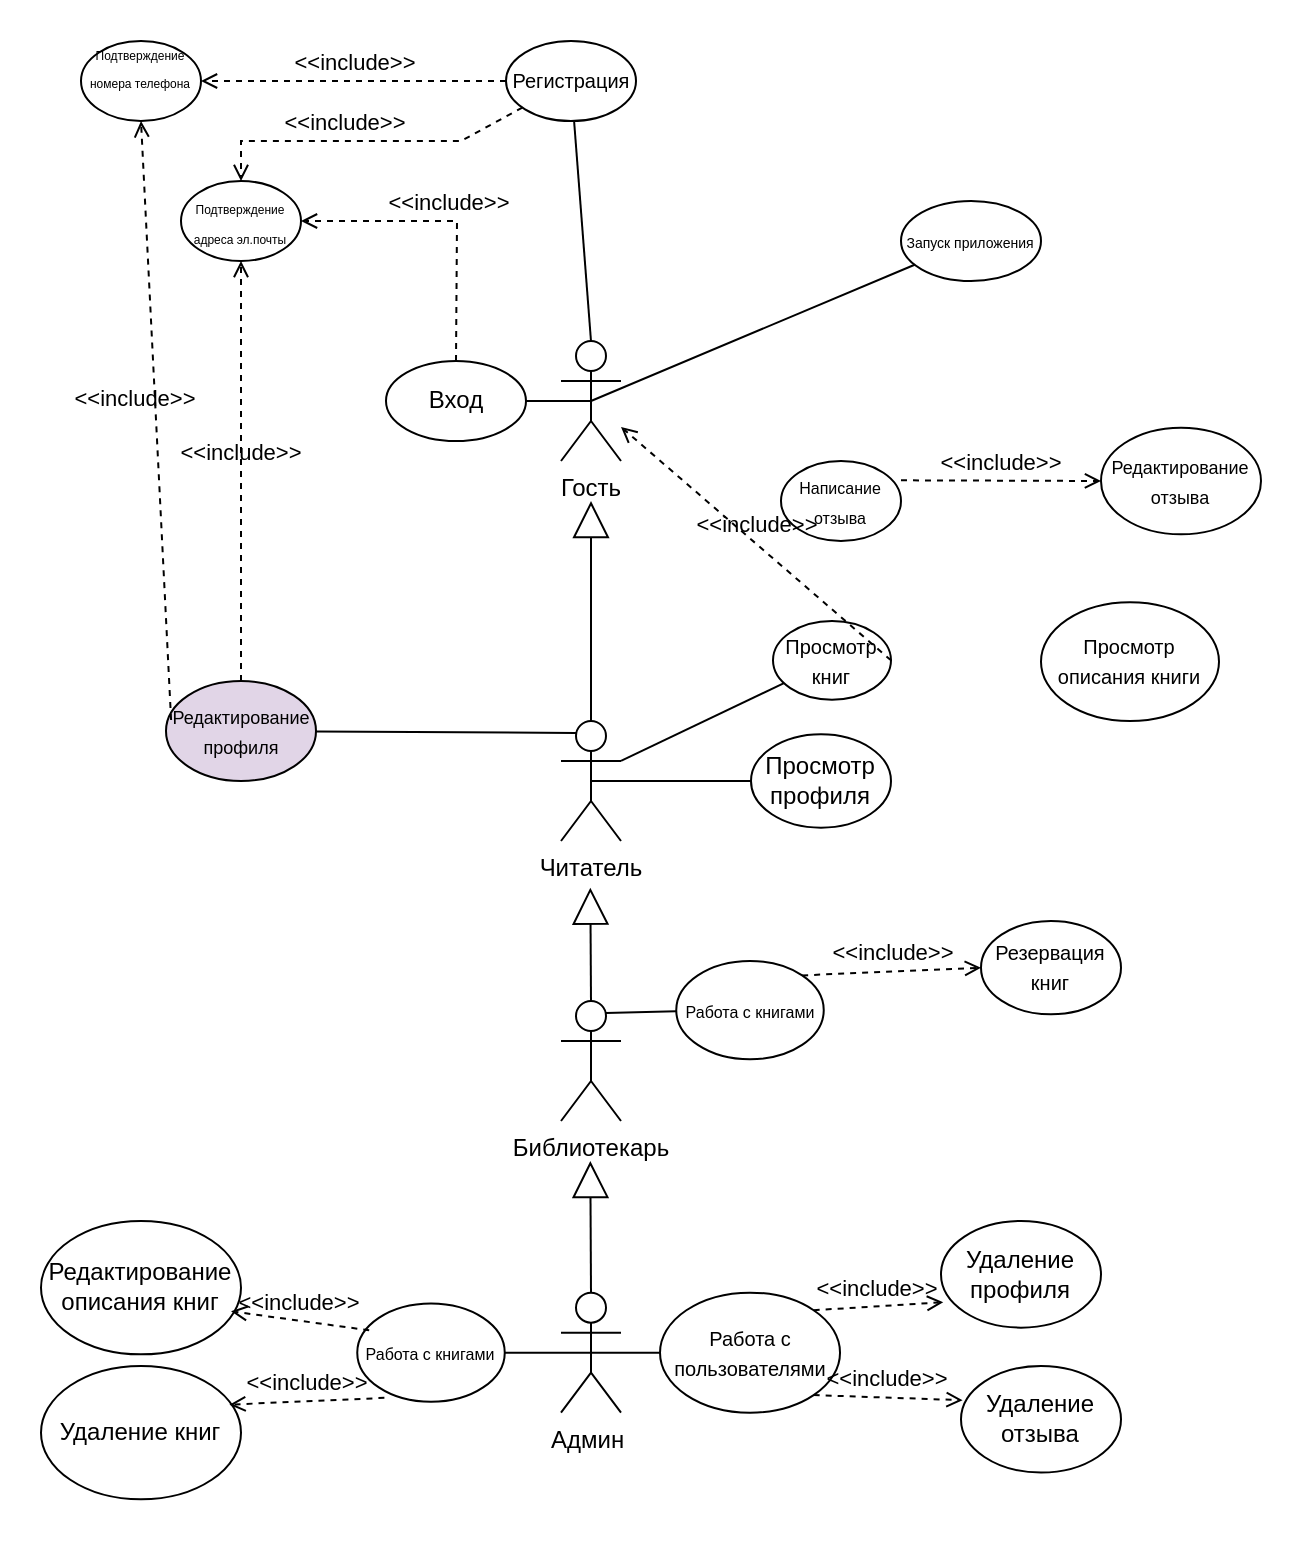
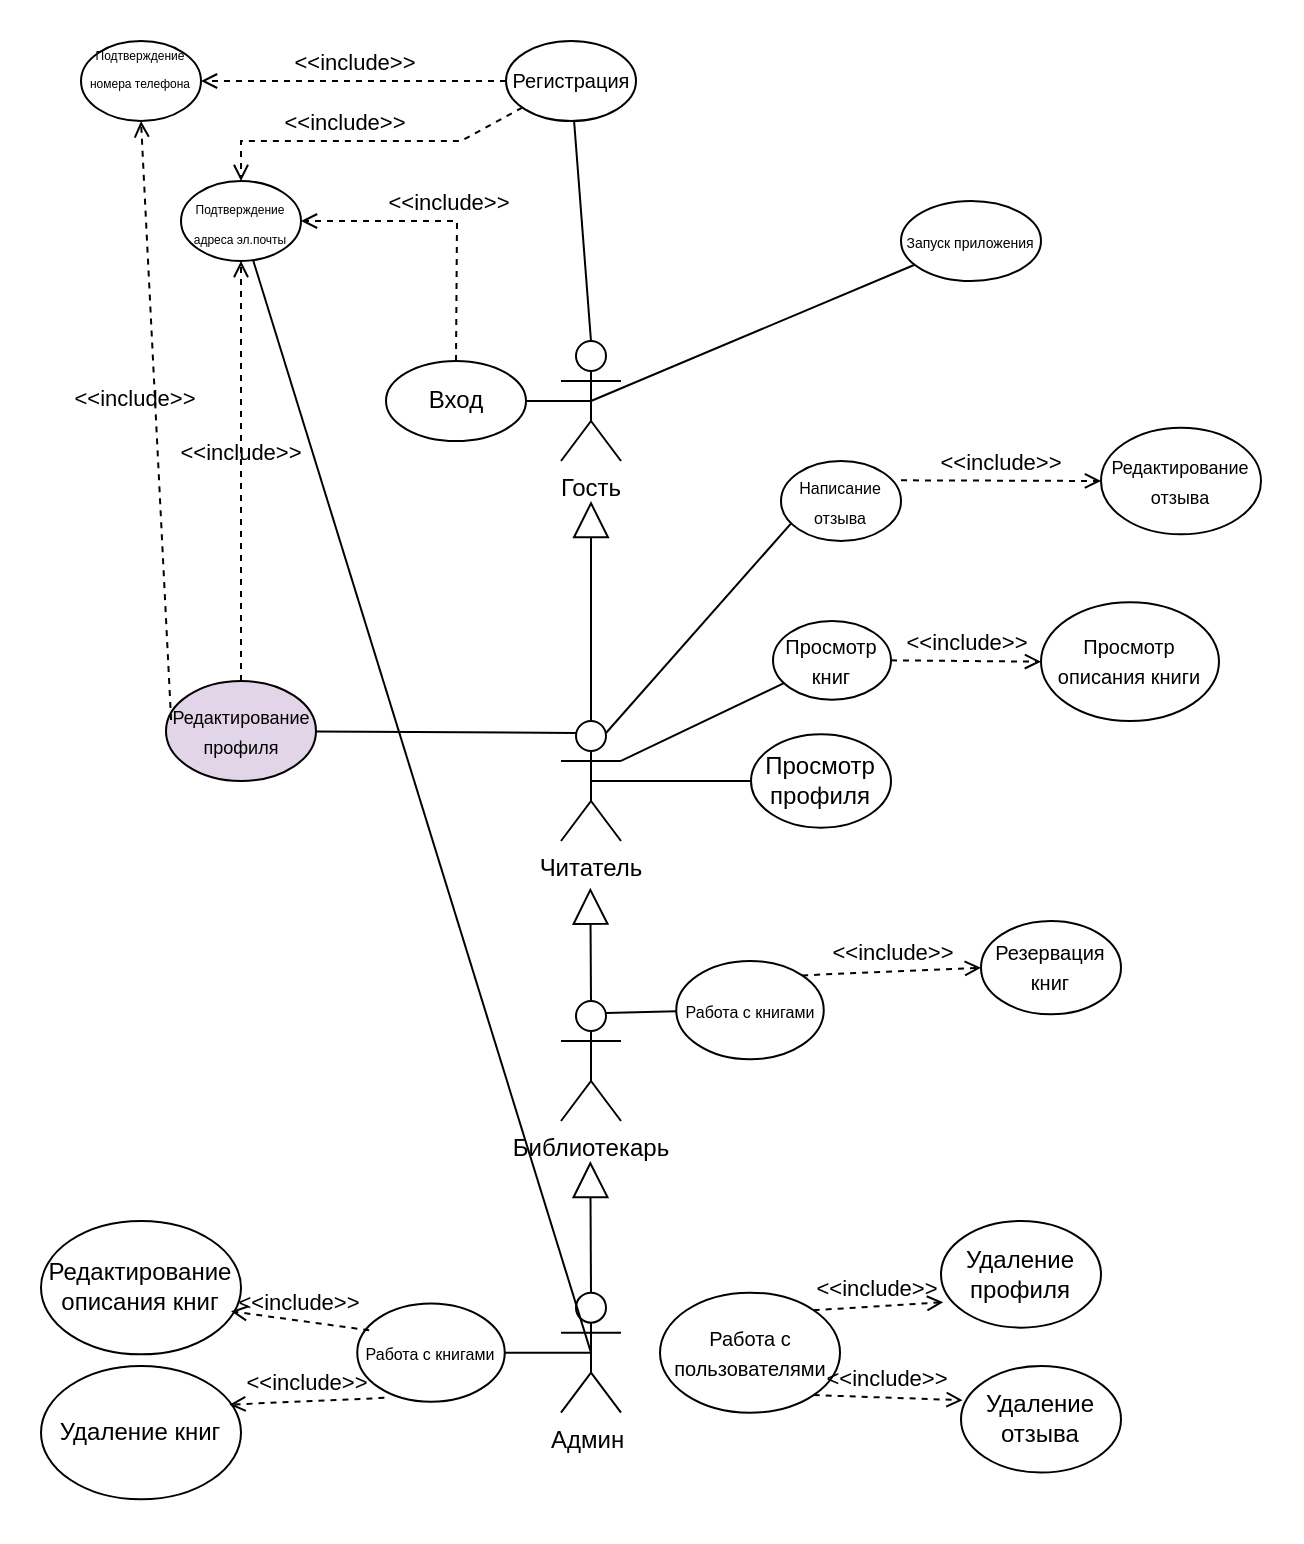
(758, 545) -> (963, 661)
none -> (699, 627)
(634, 1353) -> (418, 794)
